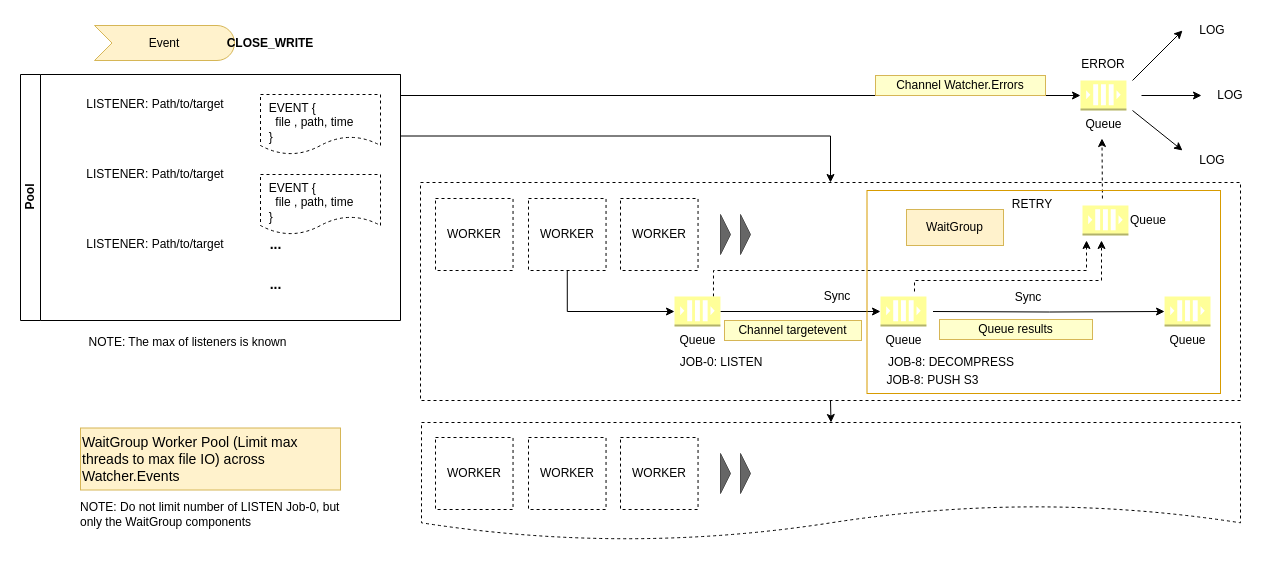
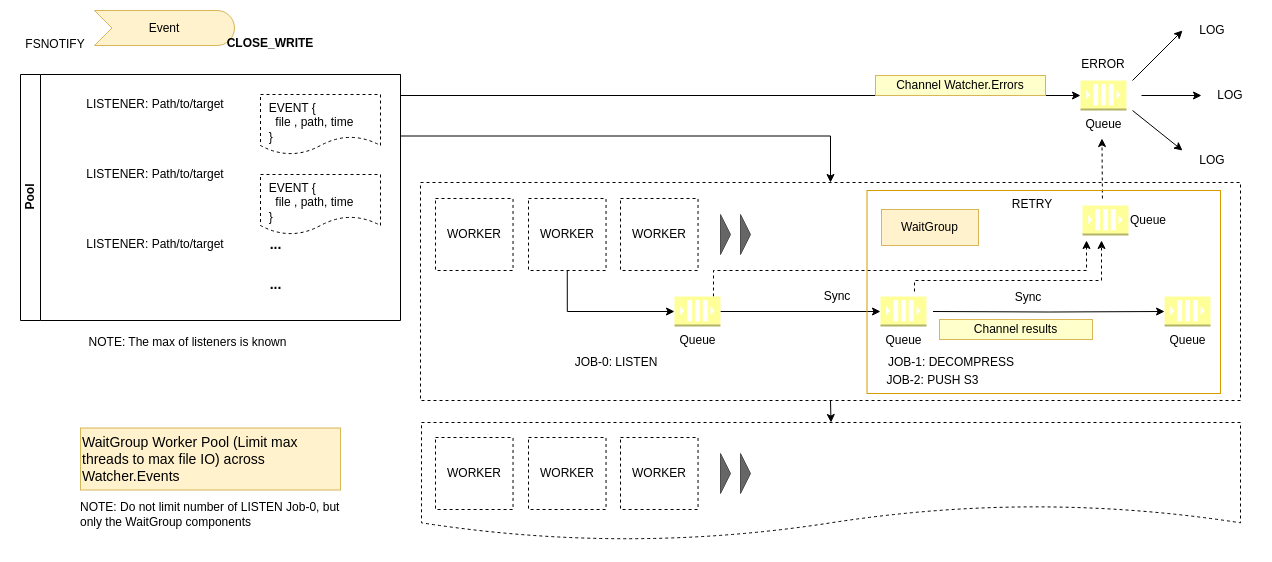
(165, 43) -> (165, 28)
none -> (56, 45)
(955, 228) -> (930, 228)
(1016, 330) -> (1016, 330)
(793, 331) -> none
(722, 363) -> (617, 363)
(952, 363) -> (952, 363)
(933, 381) -> (933, 381)
